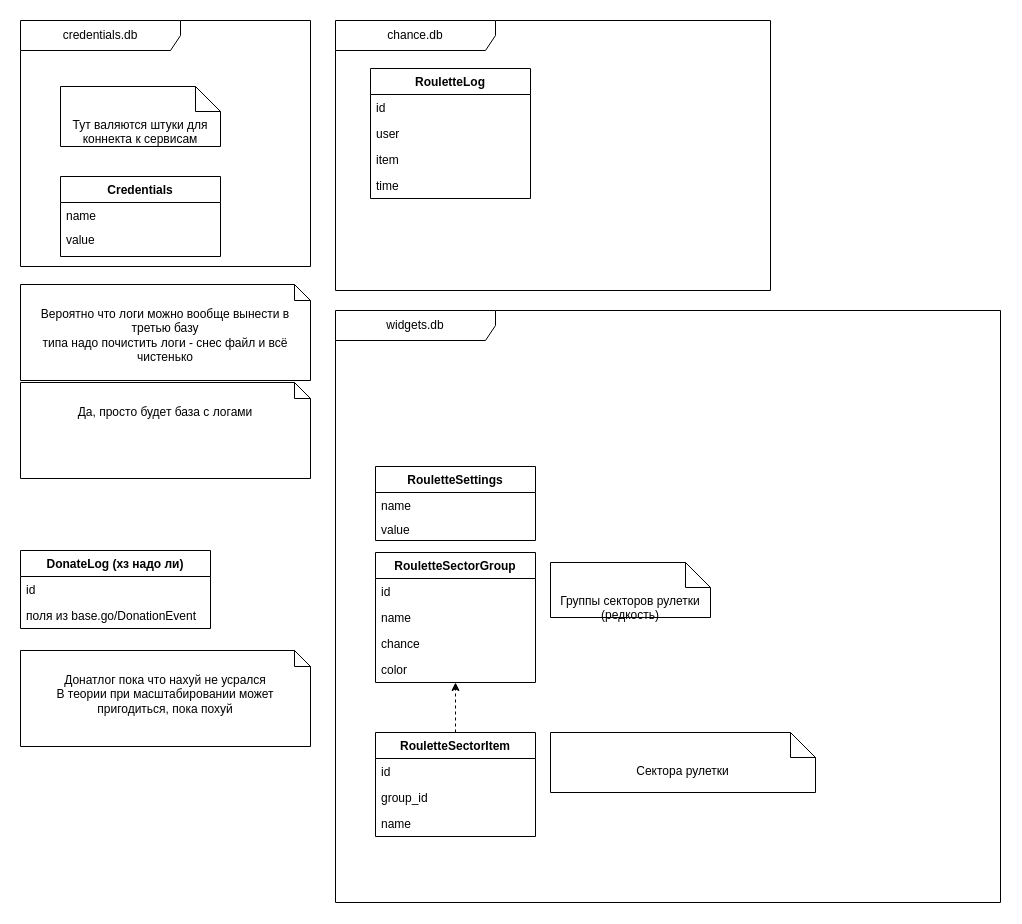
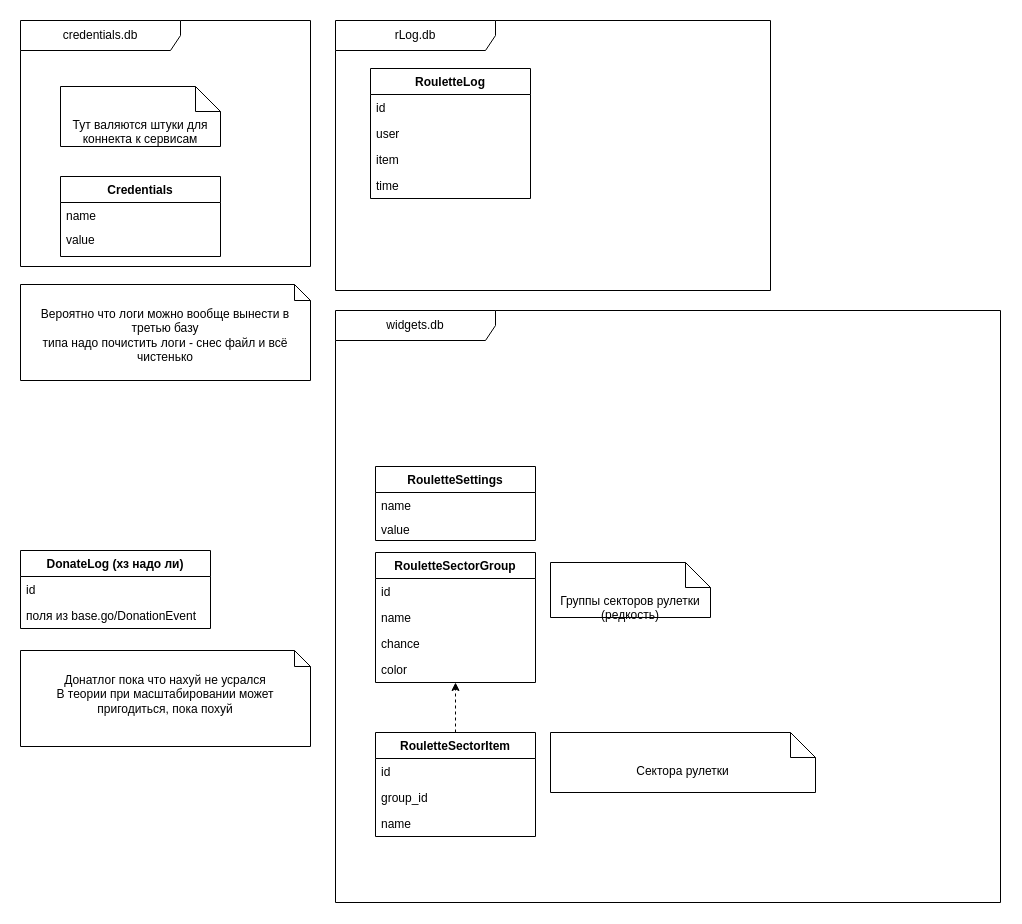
(416, 36) -> (416, 36)
(166, 431) -> none
